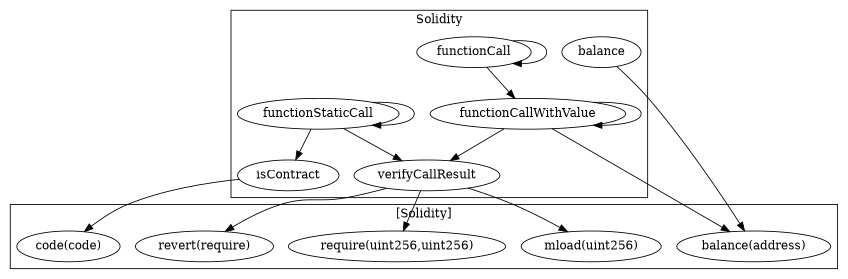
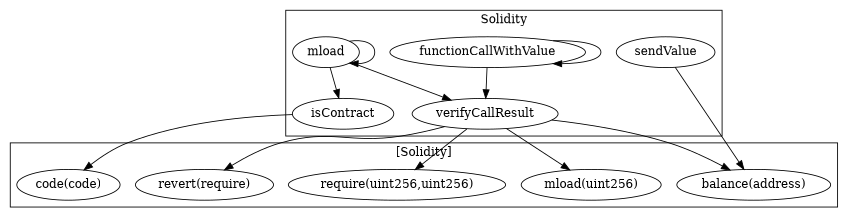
(474, 52) -> none
(601, 52) -> (666, 52)
(318, 114) -> (326, 52)
(637, 178) -> (618, 130)
